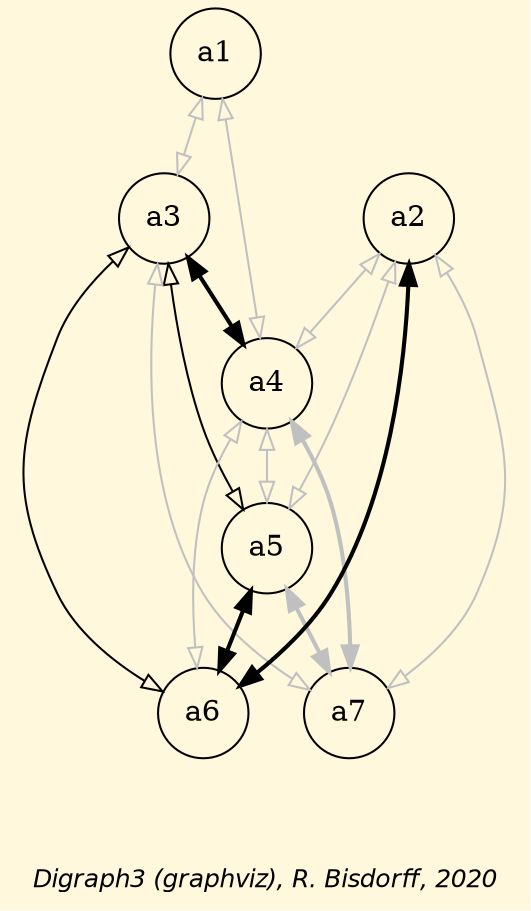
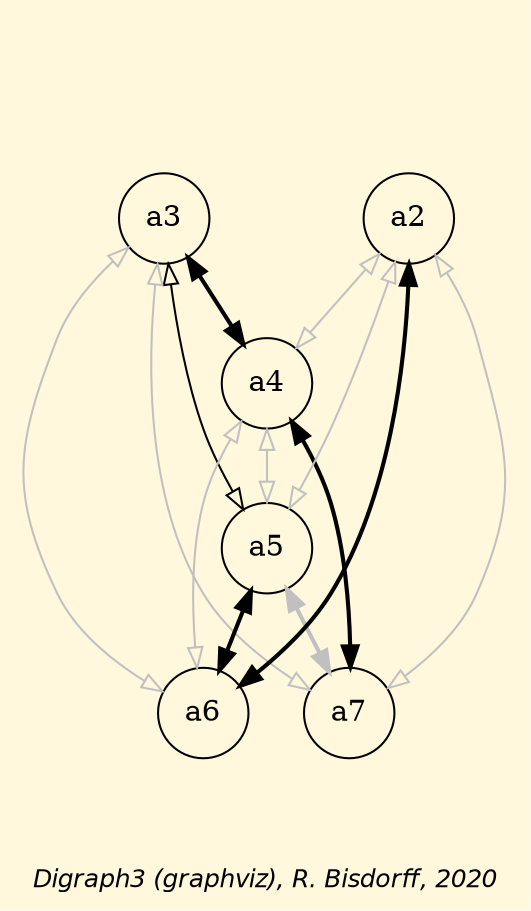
(216, 54) -> none
(24, 481) -> (24, 481)
(340, 540) -> (340, 540)
